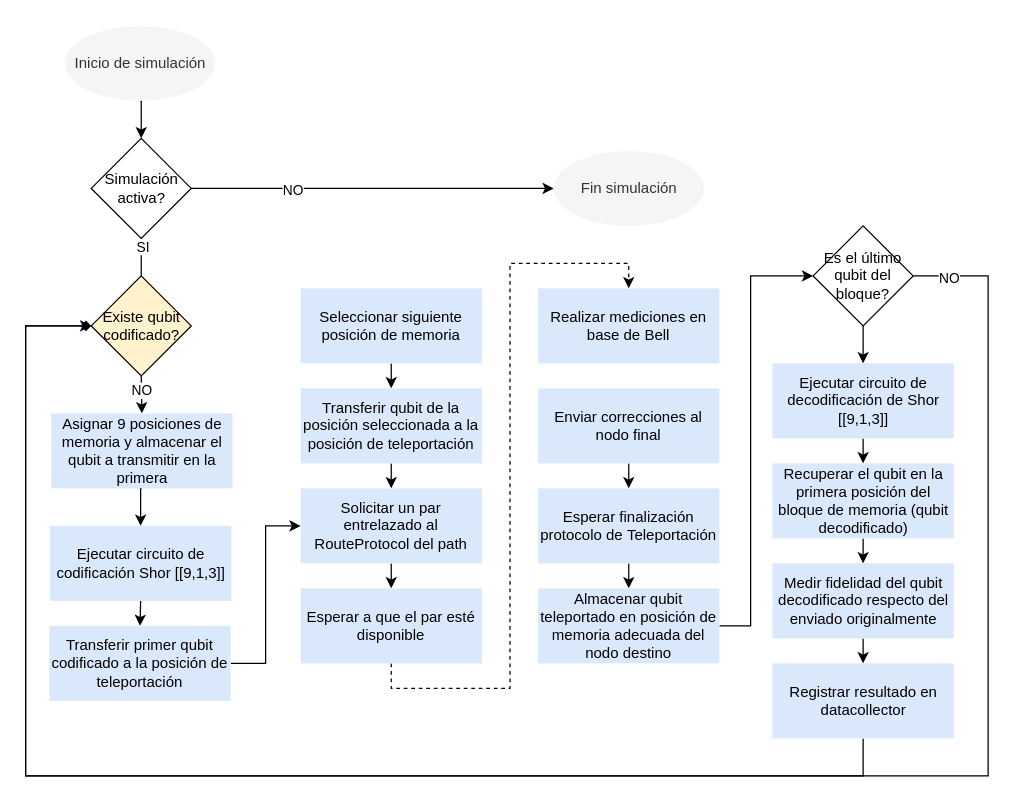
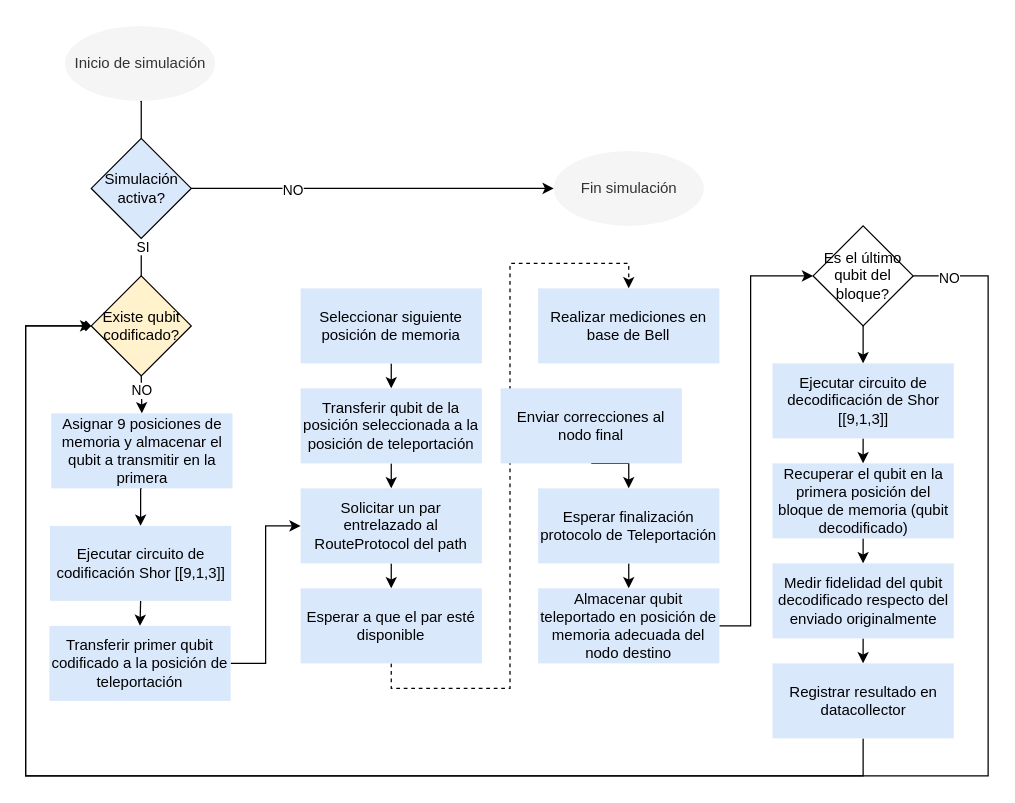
(141, 128) -> (141, 131)
(141, 188) -> (141, 188)
(629, 426) -> (591, 426)
